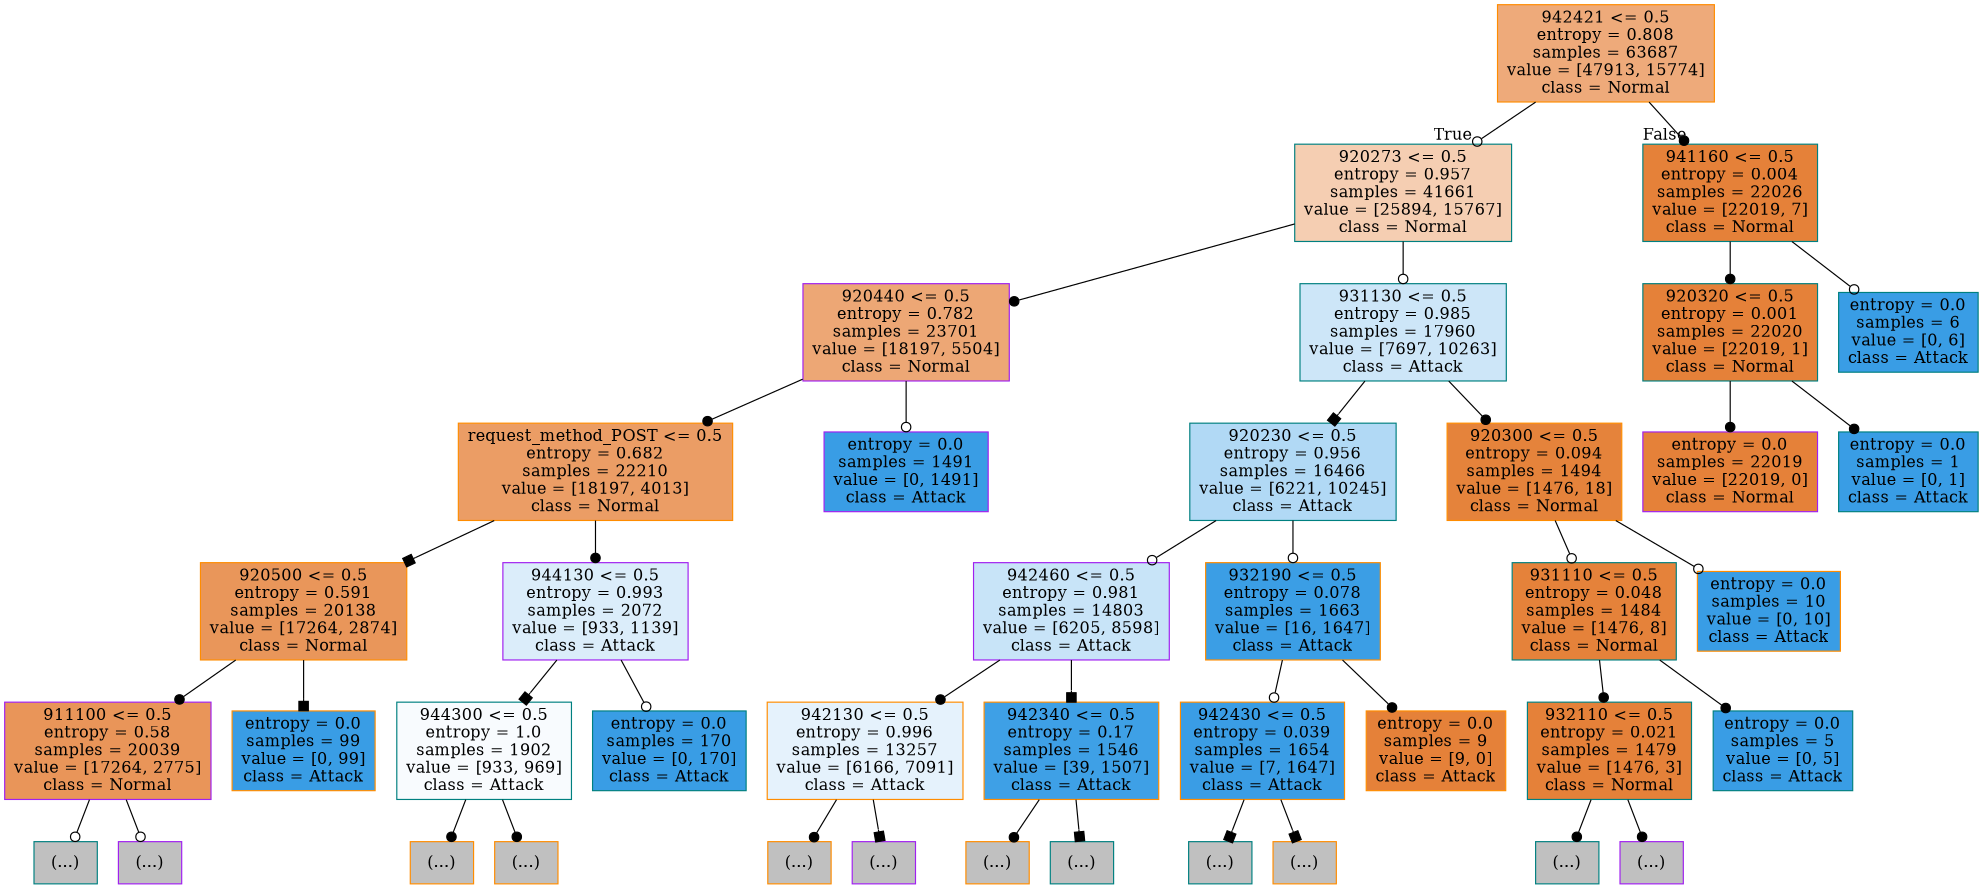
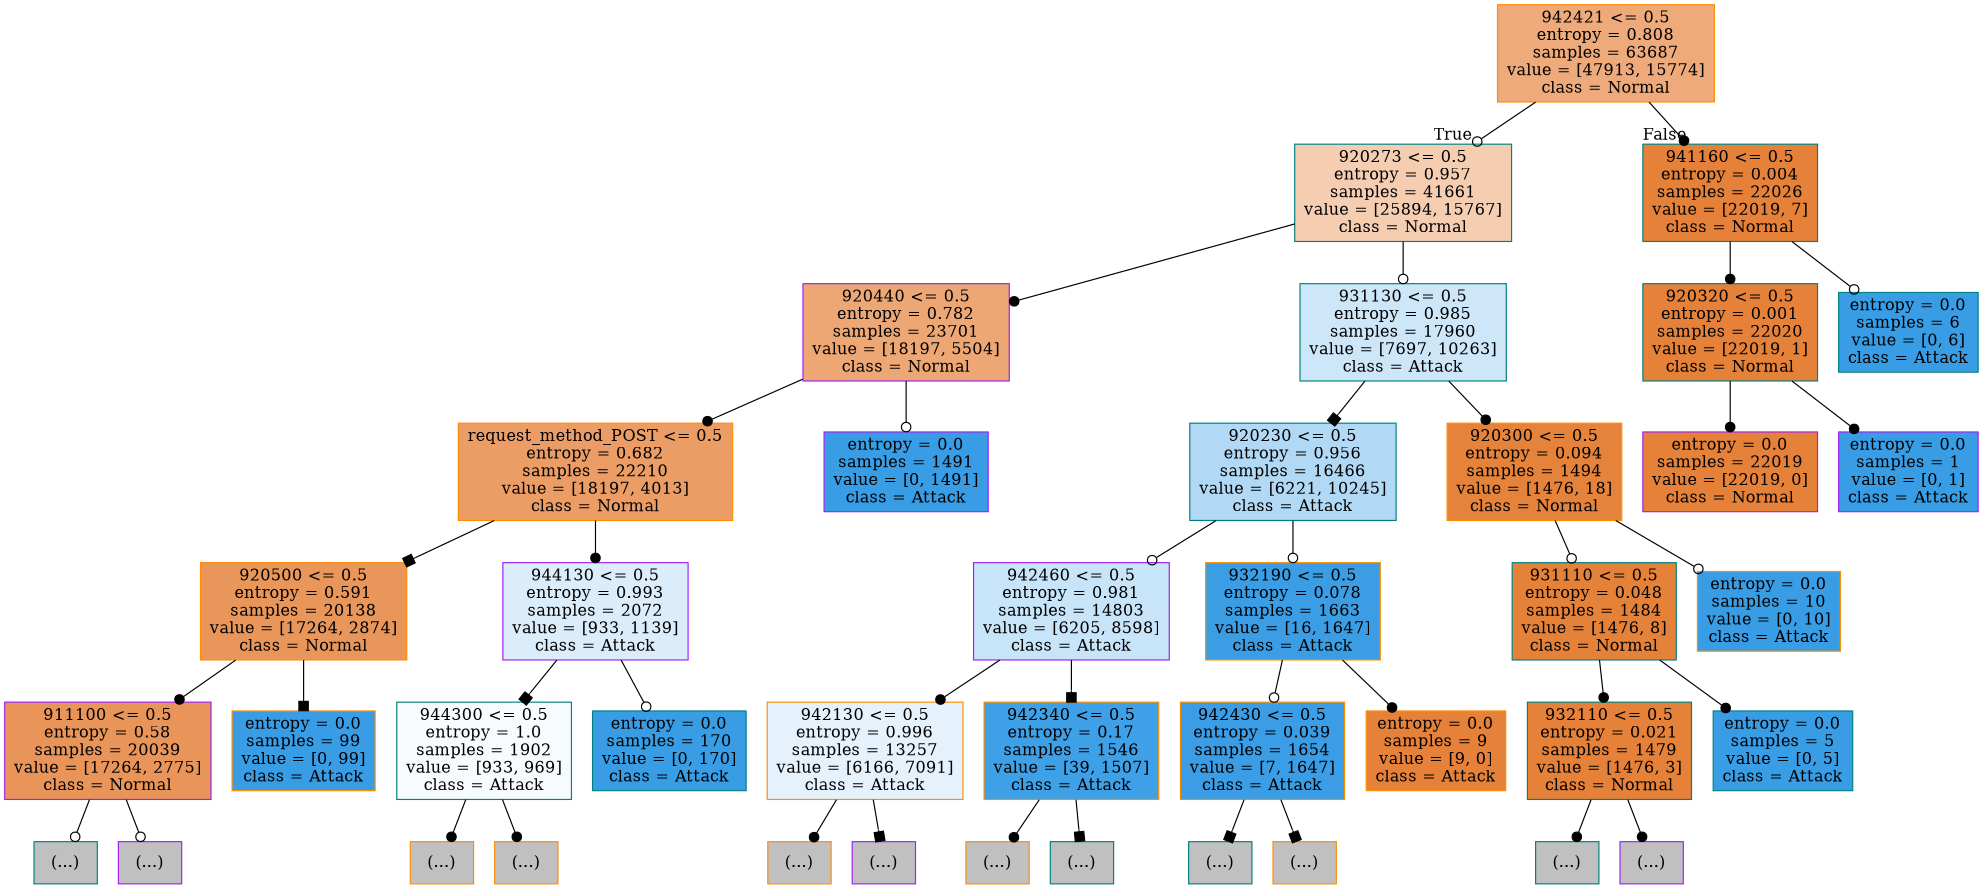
(1908, 472) -> (1908, 472)
